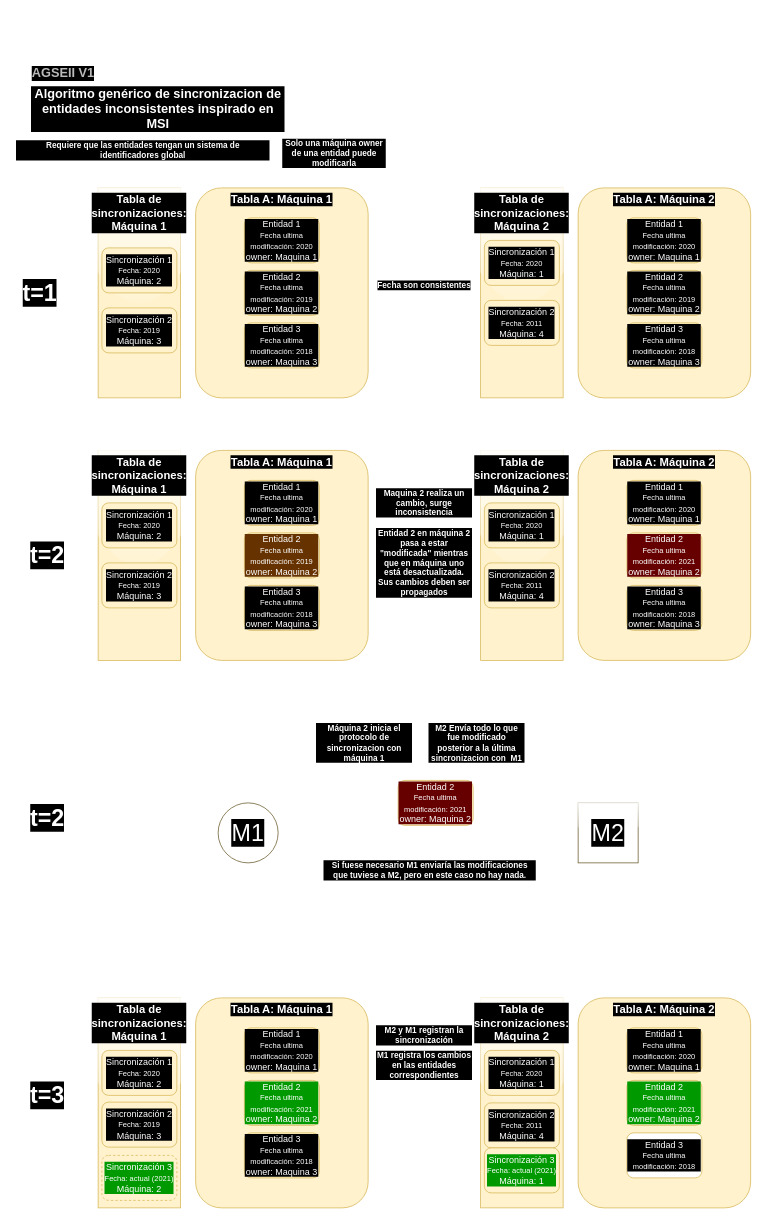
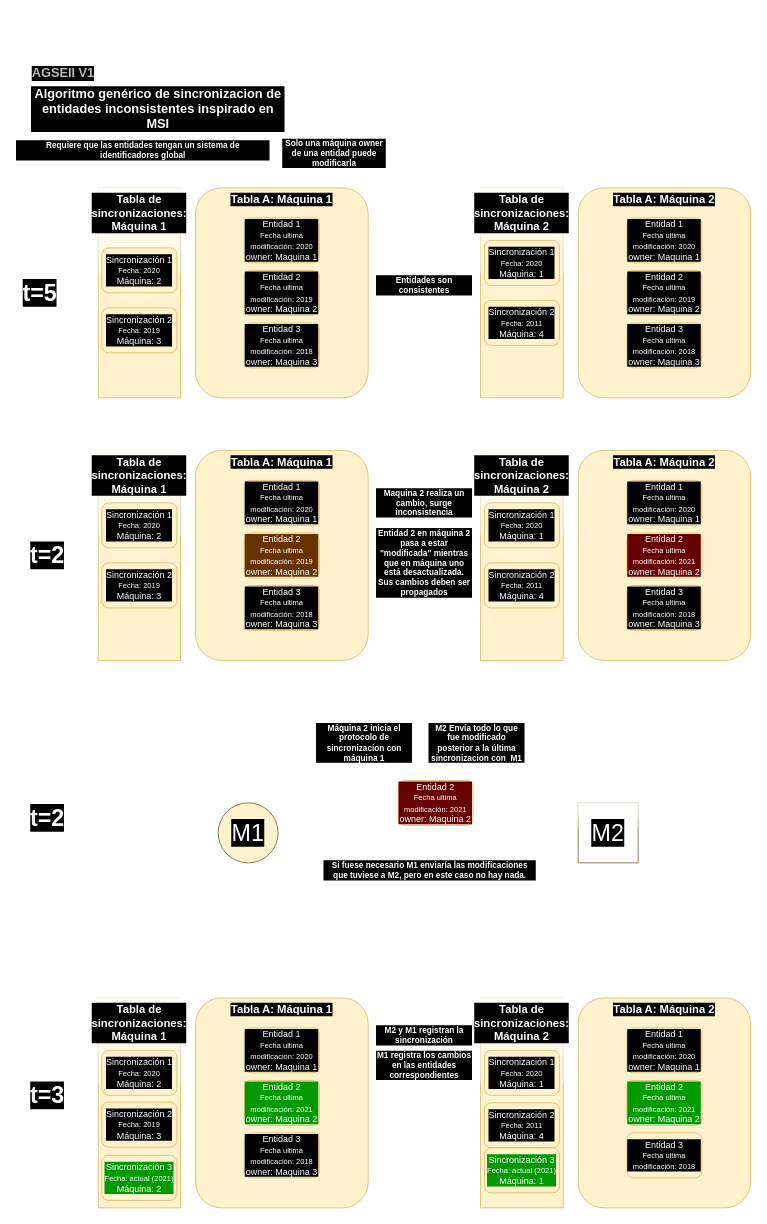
(424, 285) -> (424, 285)
(40, 293) -> (40, 293)
(248, 833) -> (248, 833)
(664, 1155) -> (664, 1155)
(139, 1178) -> (139, 1178)
